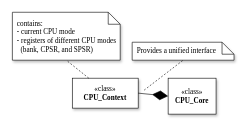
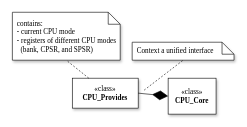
(183, 51) -> (182, 51)
(105, 93) -> (105, 93)
